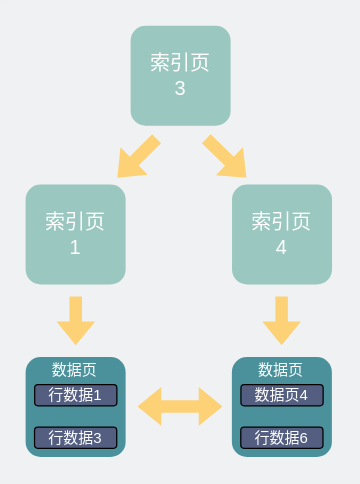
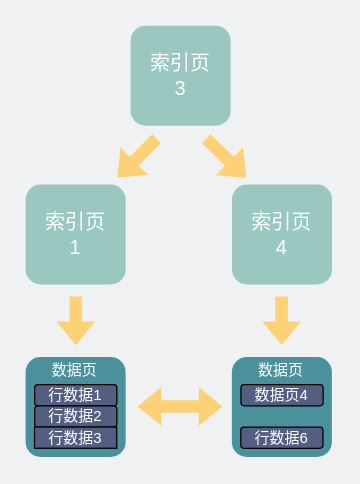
none -> (76, 416)
(76, 438) -> (76, 438)
